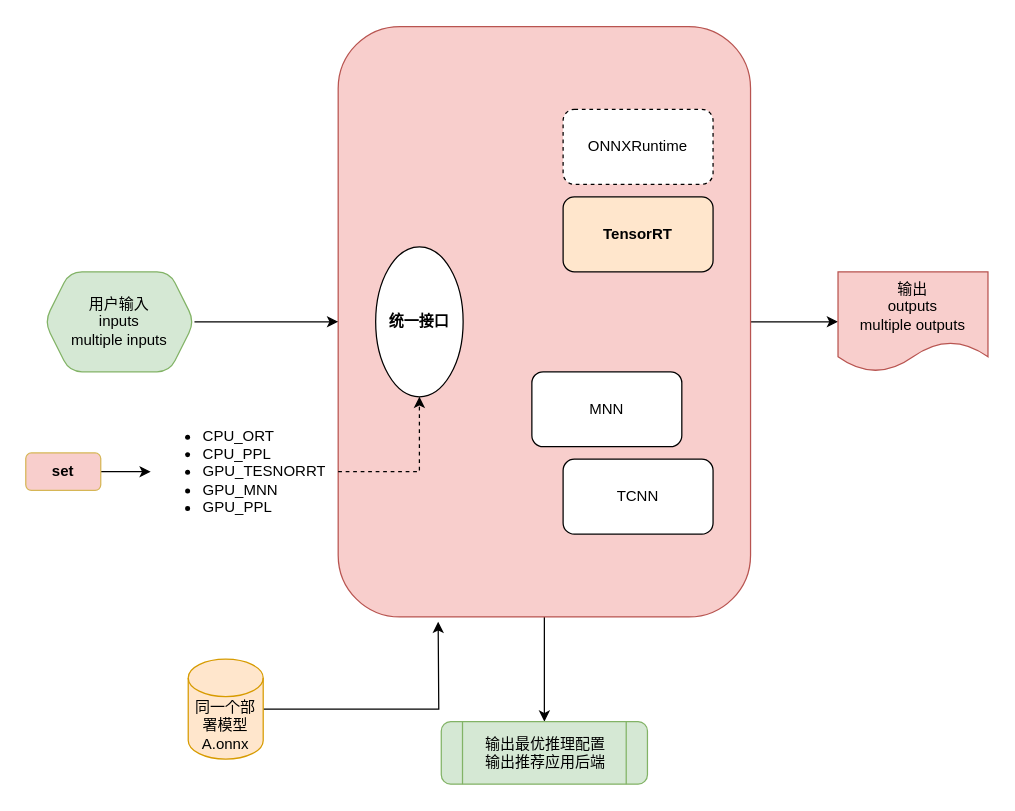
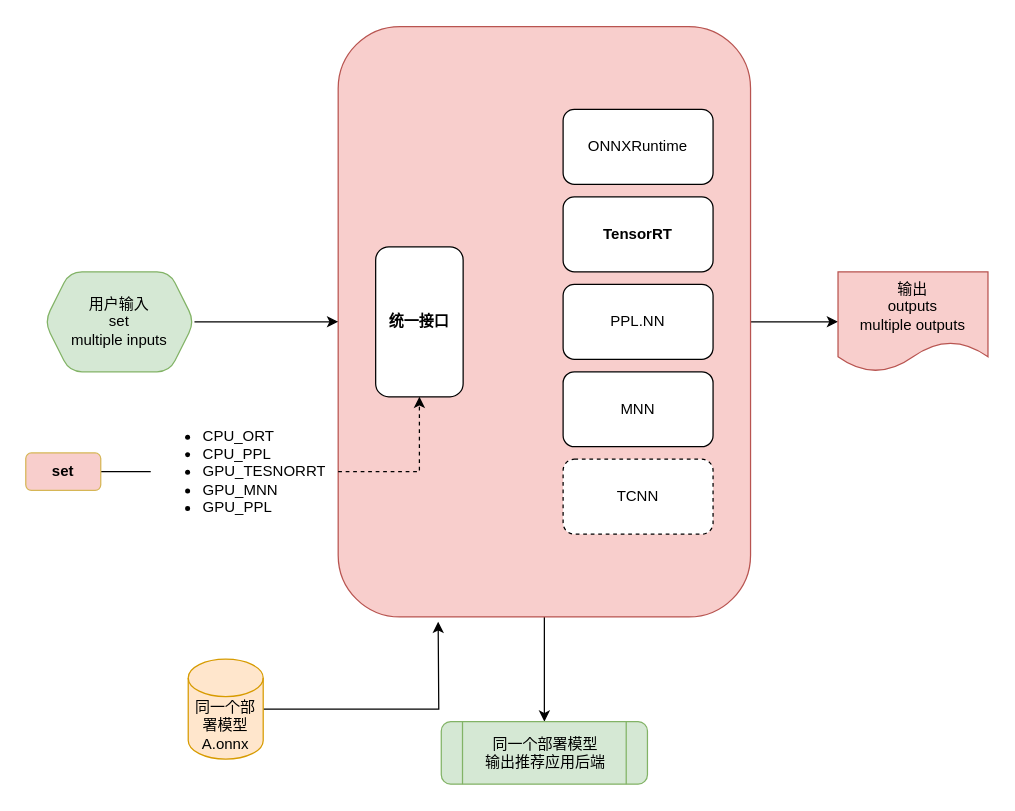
(638, 147) -> (638, 147)
(638, 234) -> (638, 234)
(119, 322) -> (119, 322)
(419, 322) -> (419, 322)
none -> (638, 322)
(607, 409) -> (638, 409)
(141, 472) -> (145, 472)
(638, 497) -> (638, 497)
(546, 753) -> (546, 753)
